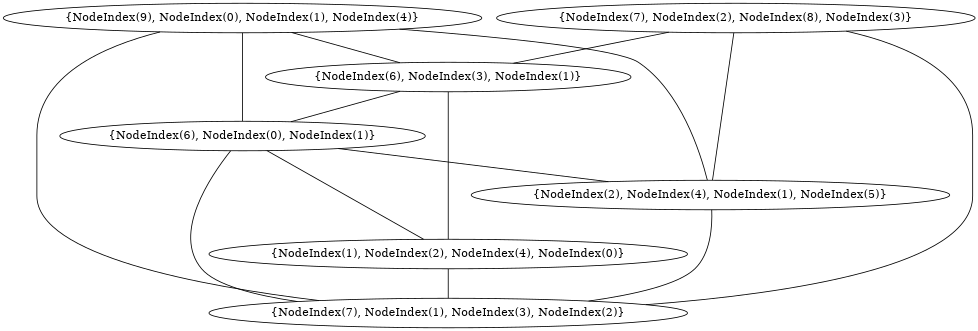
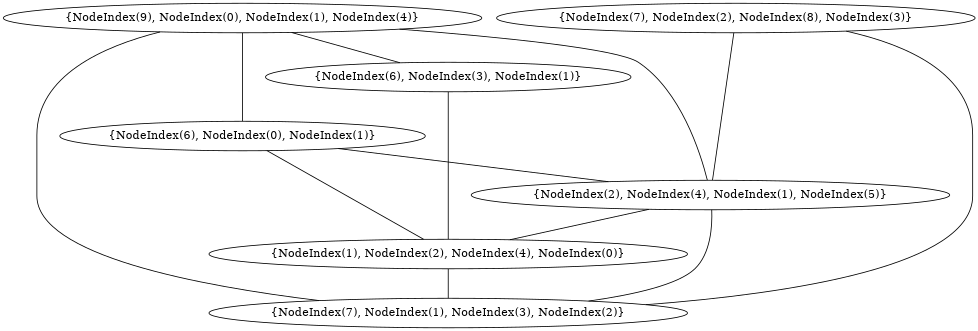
(603, 45) -> none
(345, 107) -> none
none -> (579, 225)
(195, 257) -> none
